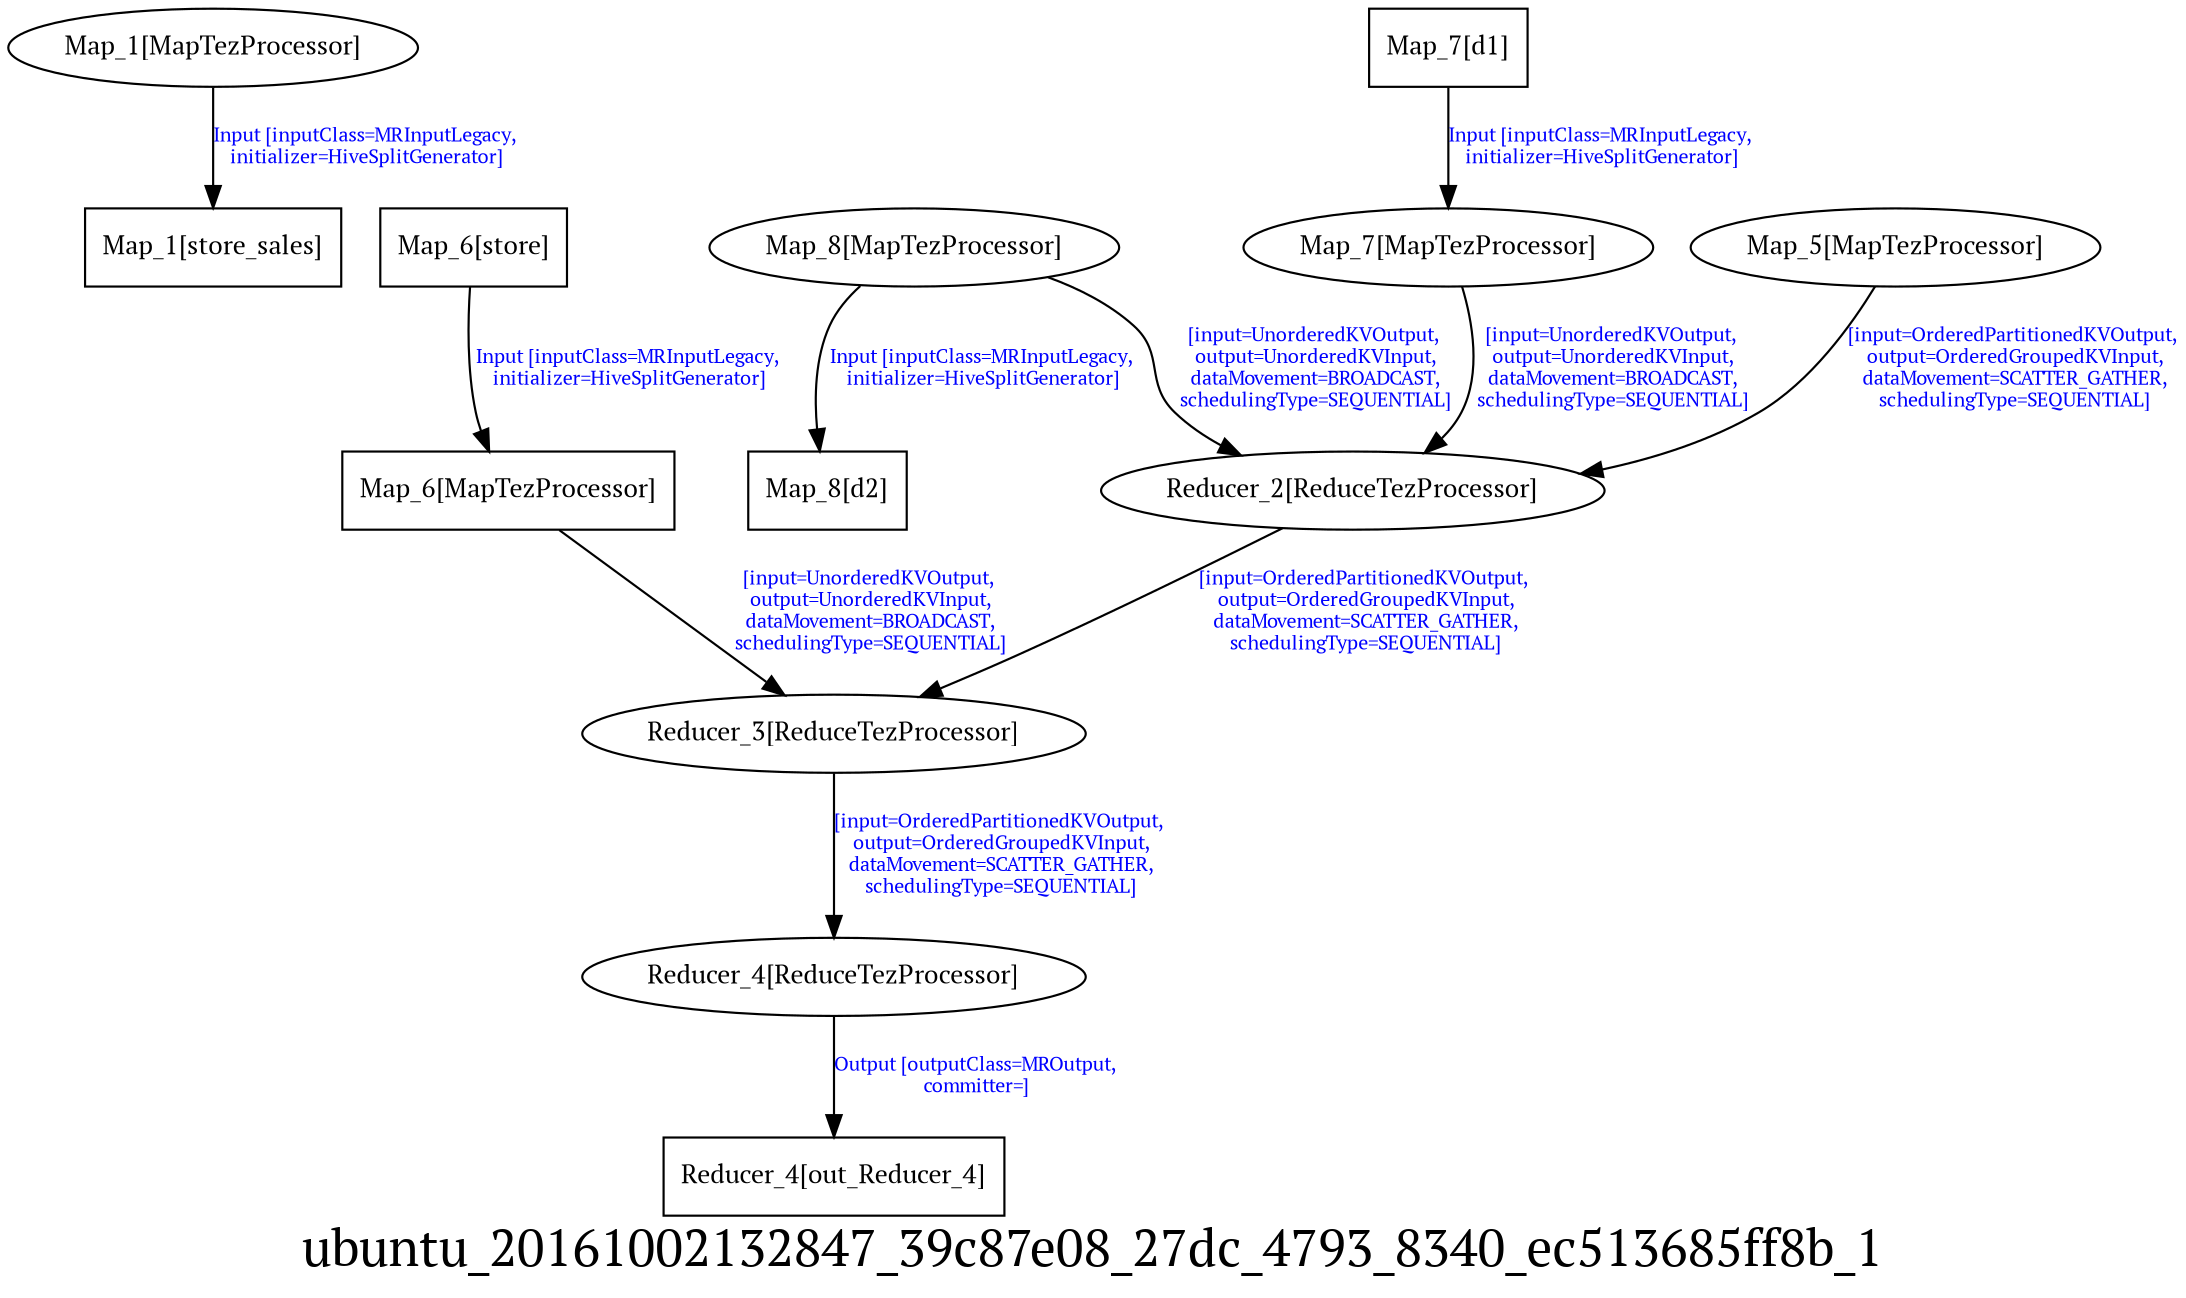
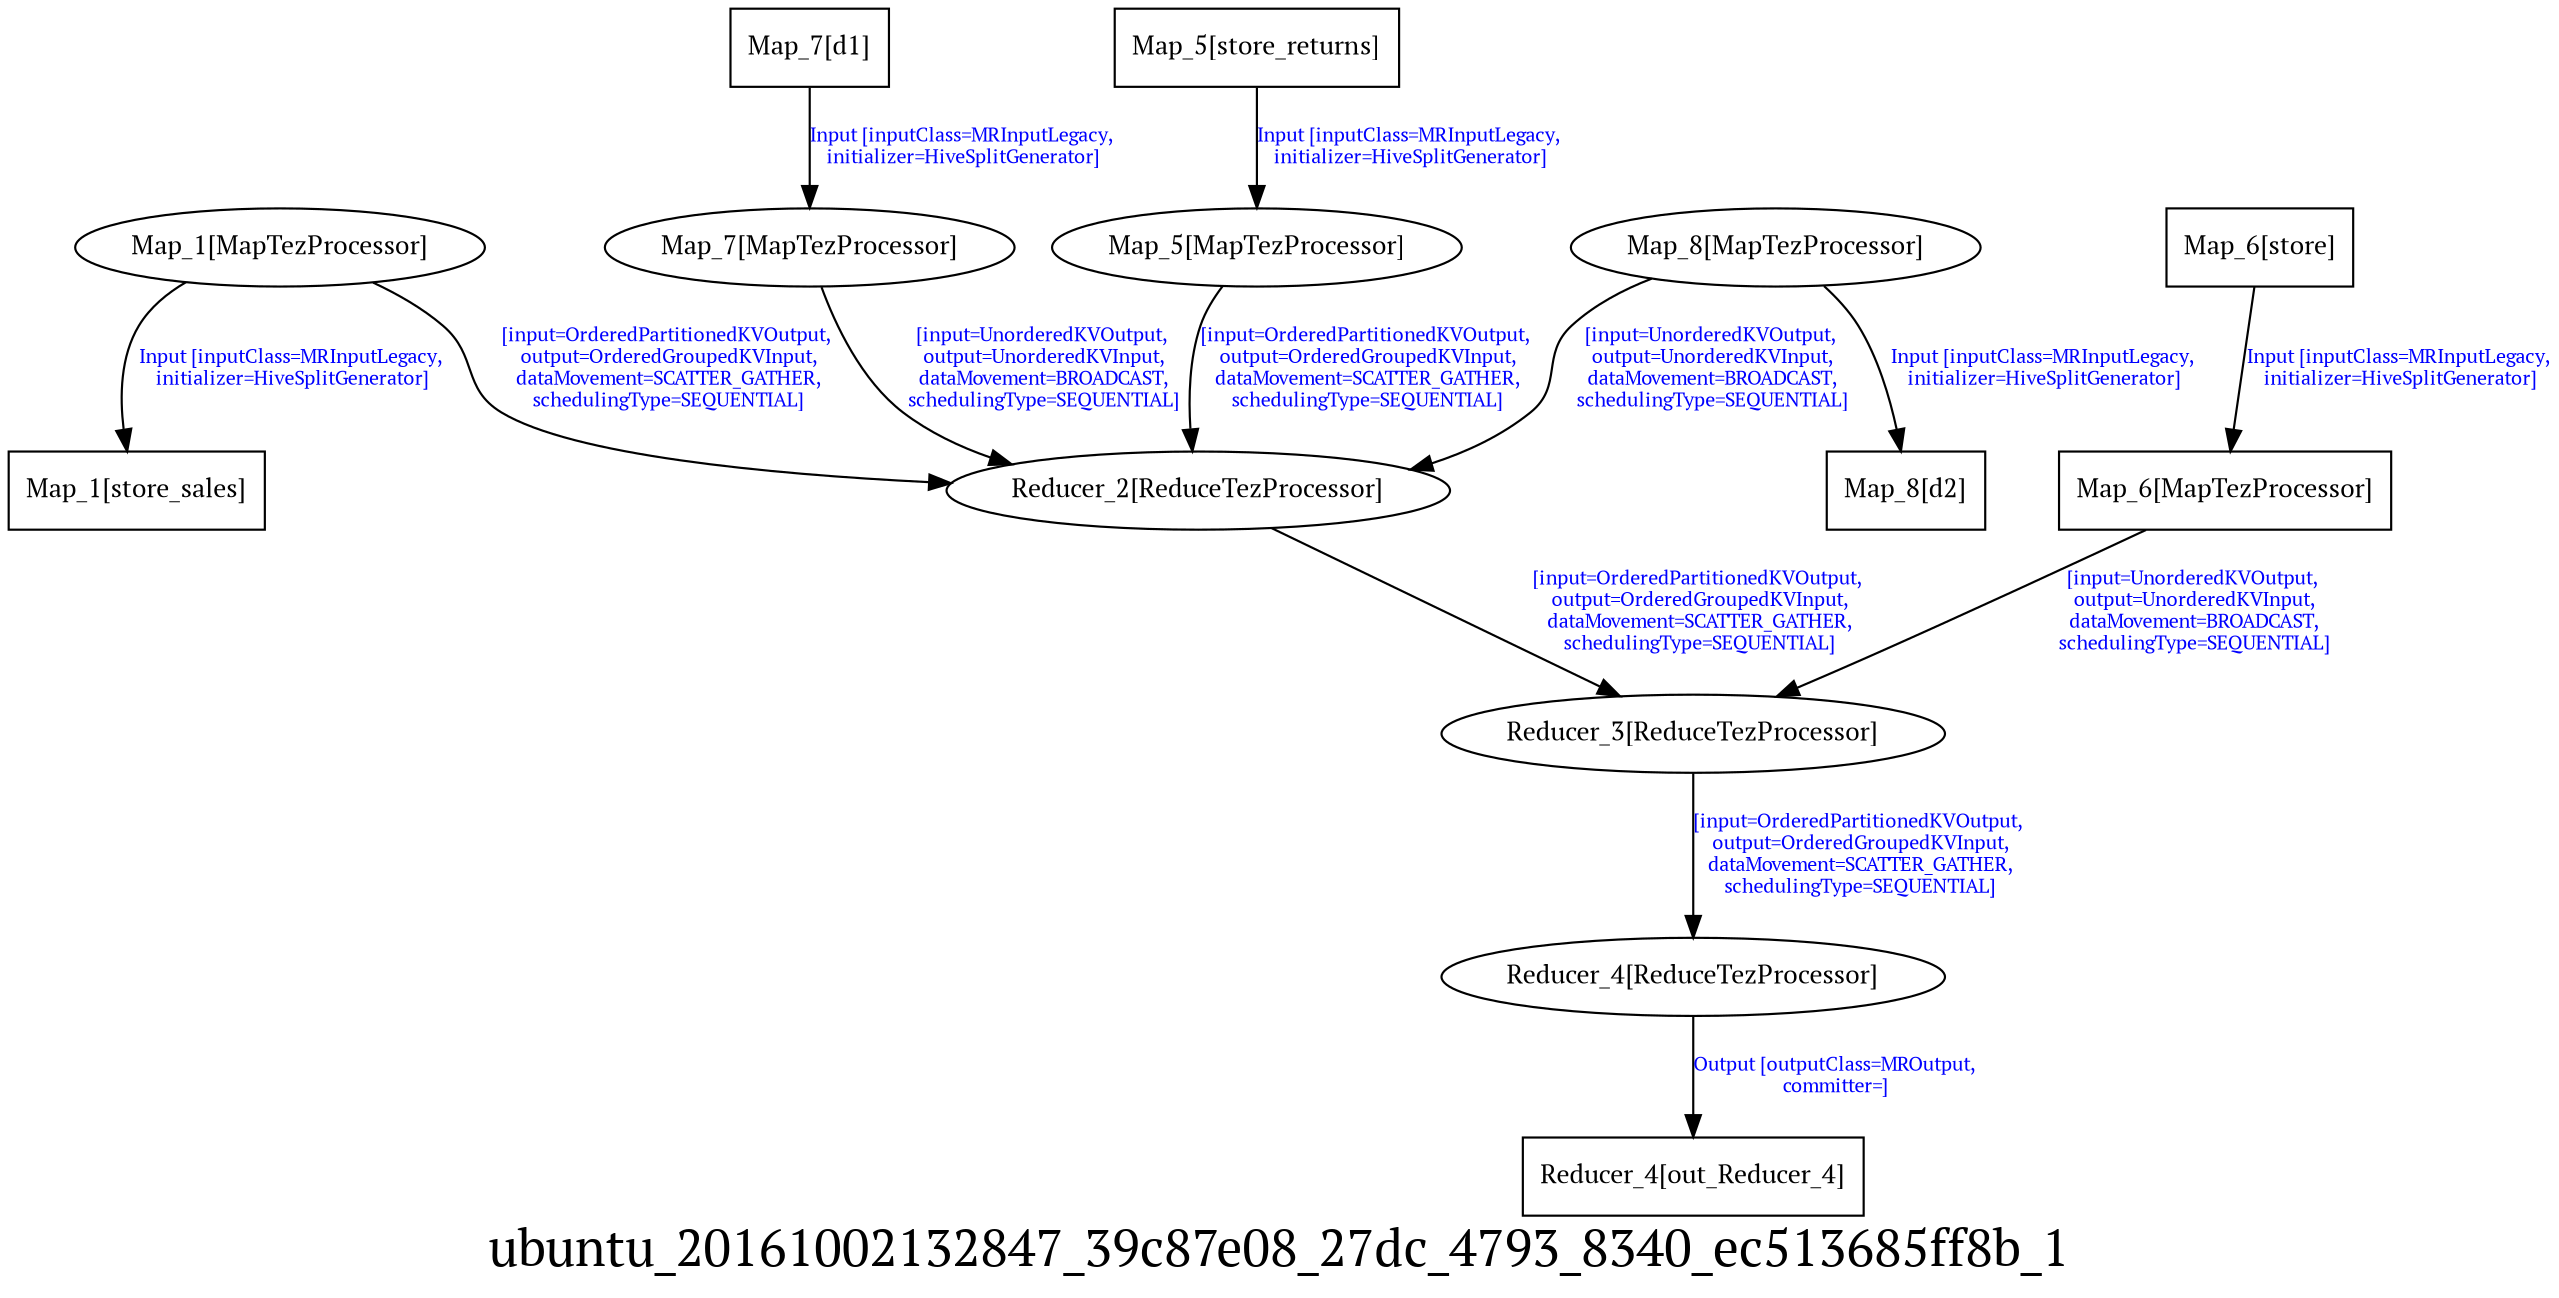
none -> (1257, 48)
none -> (618, 450)
